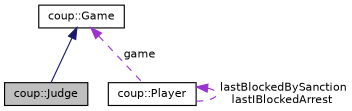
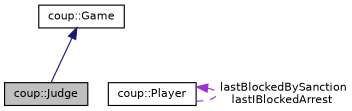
(121, 59) -> none
